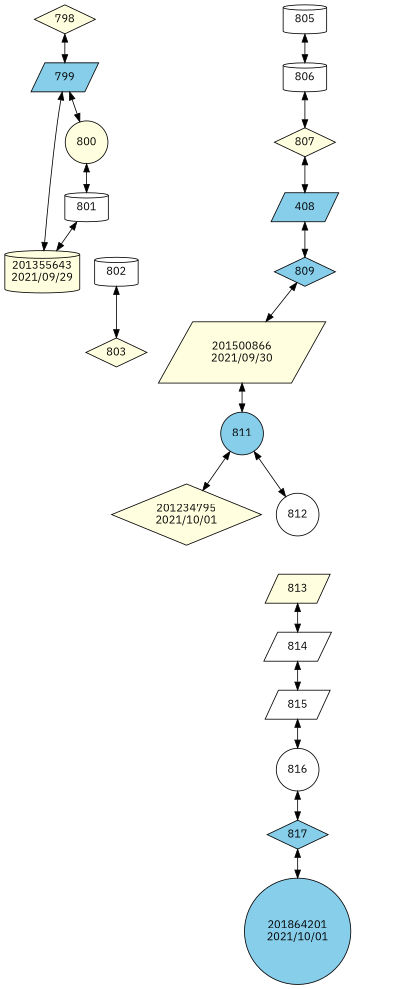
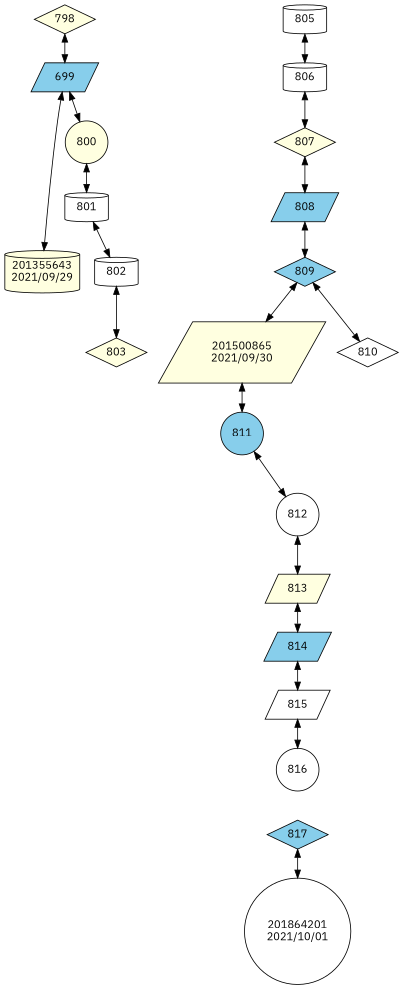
(65, 77) -> (65, 77)
(305, 207) -> (305, 207)
(67, 236) -> (102, 240)
(242, 352) -> (242, 352)
none -> (368, 352)
(186, 515) -> none
none -> (298, 555)
(298, 647) -> (298, 647)
(298, 806) -> none
(298, 931) -> (298, 931)
